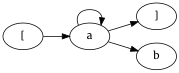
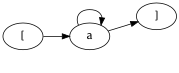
(156, 56) -> none
